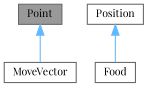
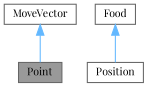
(40, 49) -> (40, 49)
(115, 49) -> (115, 49)
